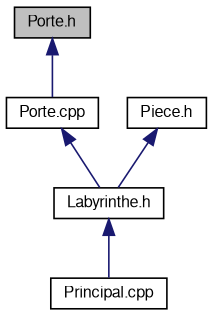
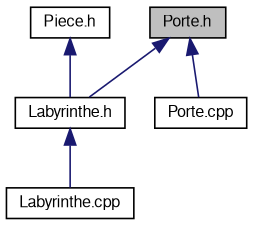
(85, 165) -> (122, 73)
(109, 293) -> (70, 203)
